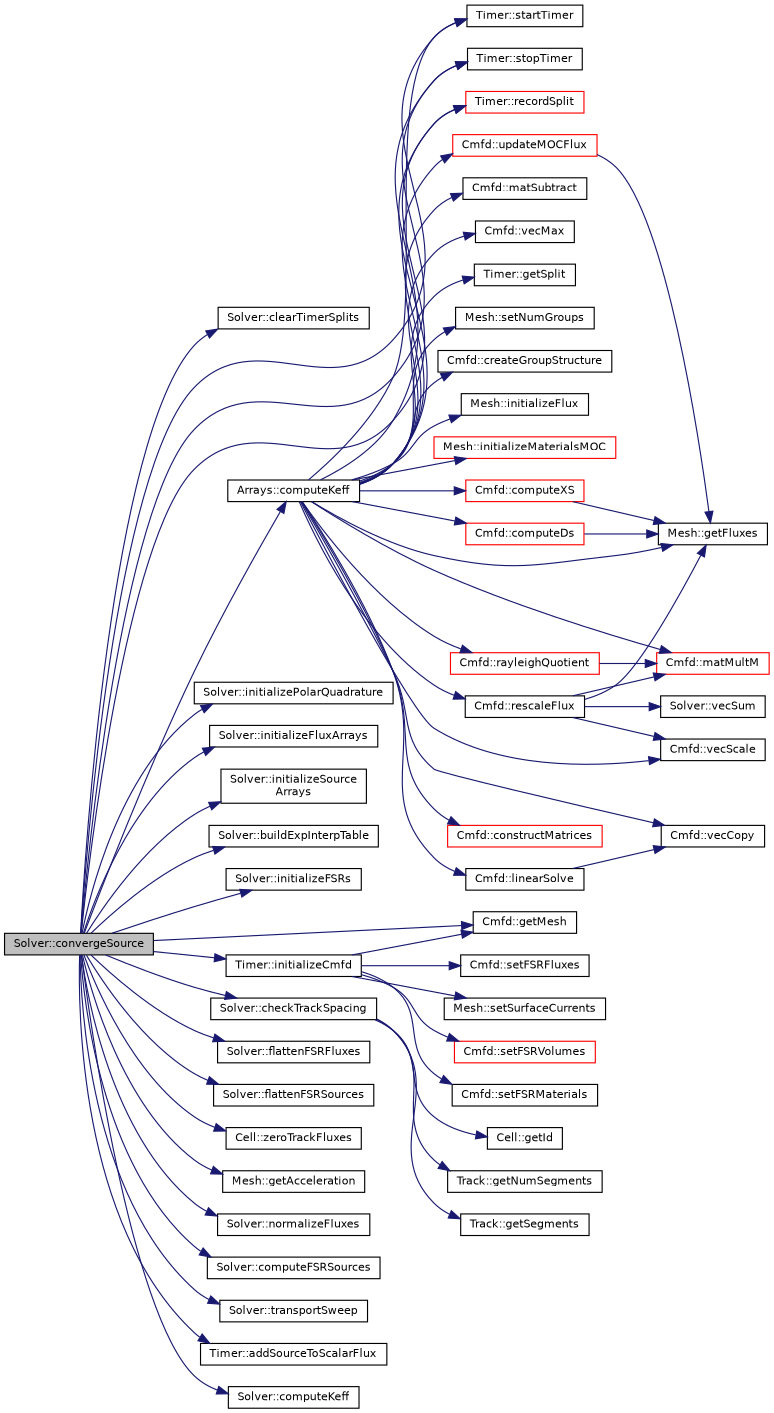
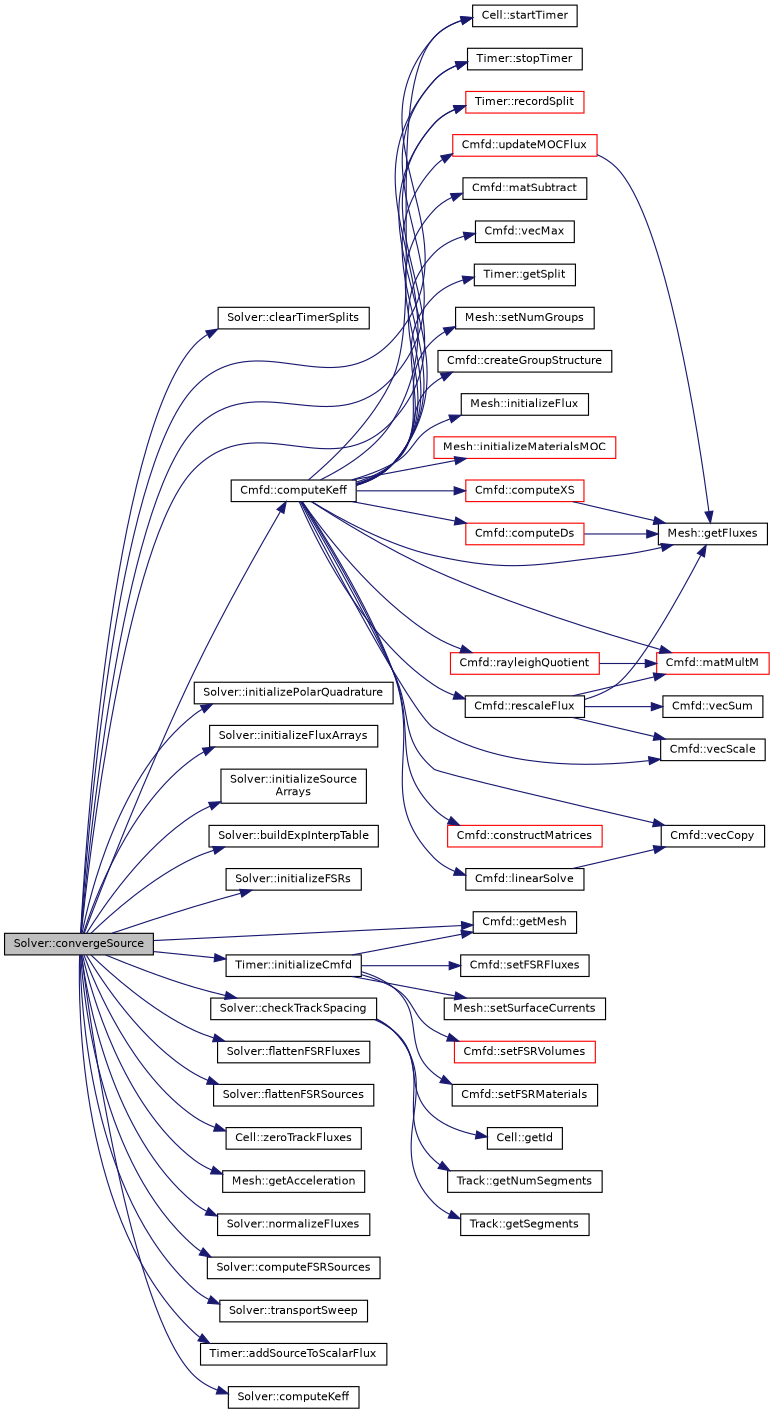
(525, 16) -> (525, 16)
(294, 491) -> (294, 491)
(713, 707) -> (713, 707)
